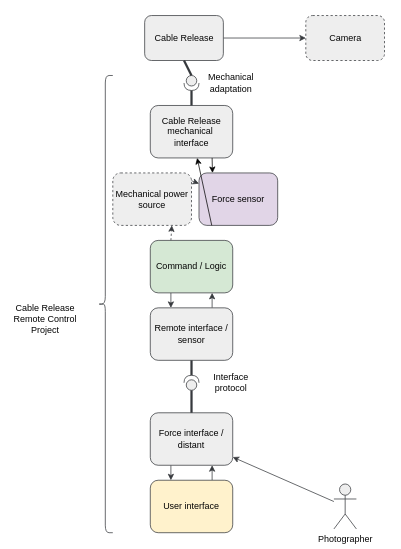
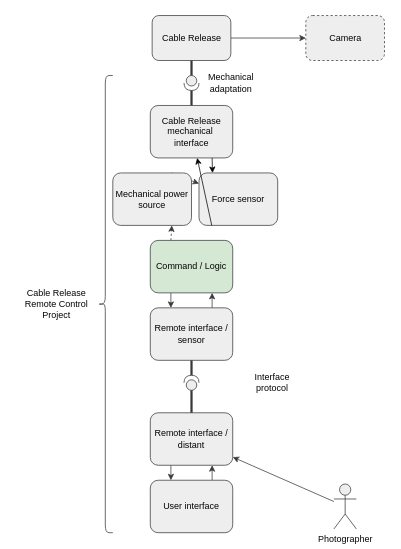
(184, 38) -> (192, 38)
(152, 199) -> (152, 199)
(239, 199) -> (239, 199)
(45, 319) -> (57, 304)
(231, 383) -> (272, 383)
(192, 439) -> (192, 439)
(192, 507) -> (192, 507)
